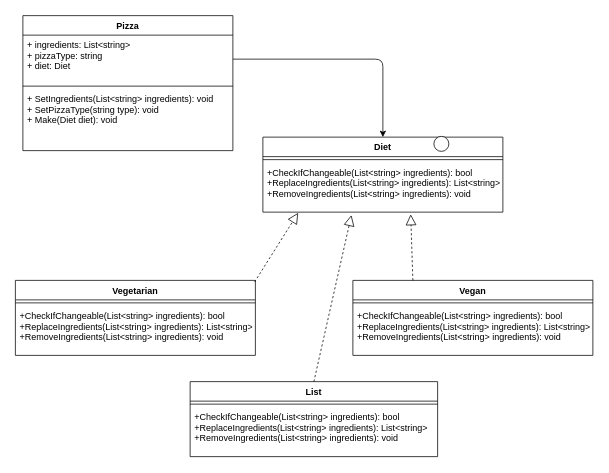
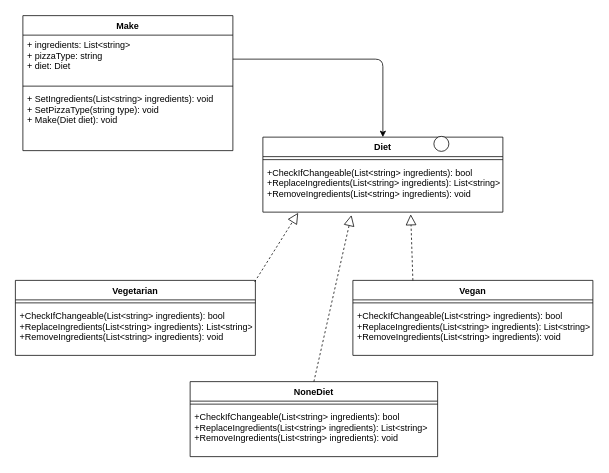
(128, 26) -> (128, 26)
(314, 392) -> (314, 392)
